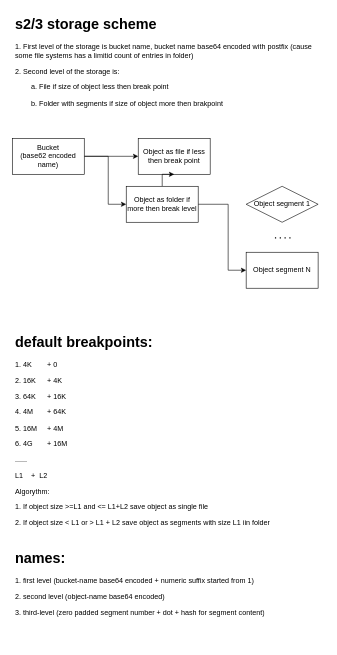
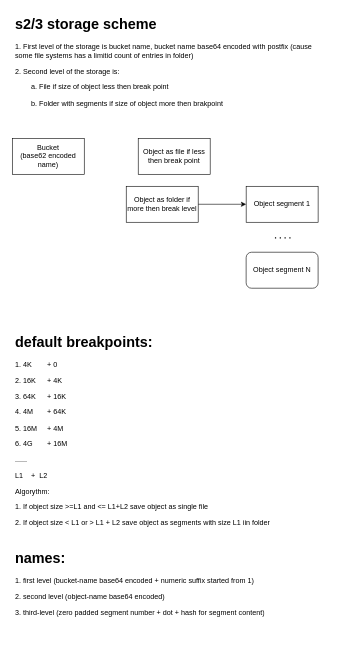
(132, 156) -> none
(168, 174) -> (240, 204)
(120, 204) -> none
(282, 204) -> (282, 204)
(240, 270) -> none
(282, 270) -> (282, 270)
